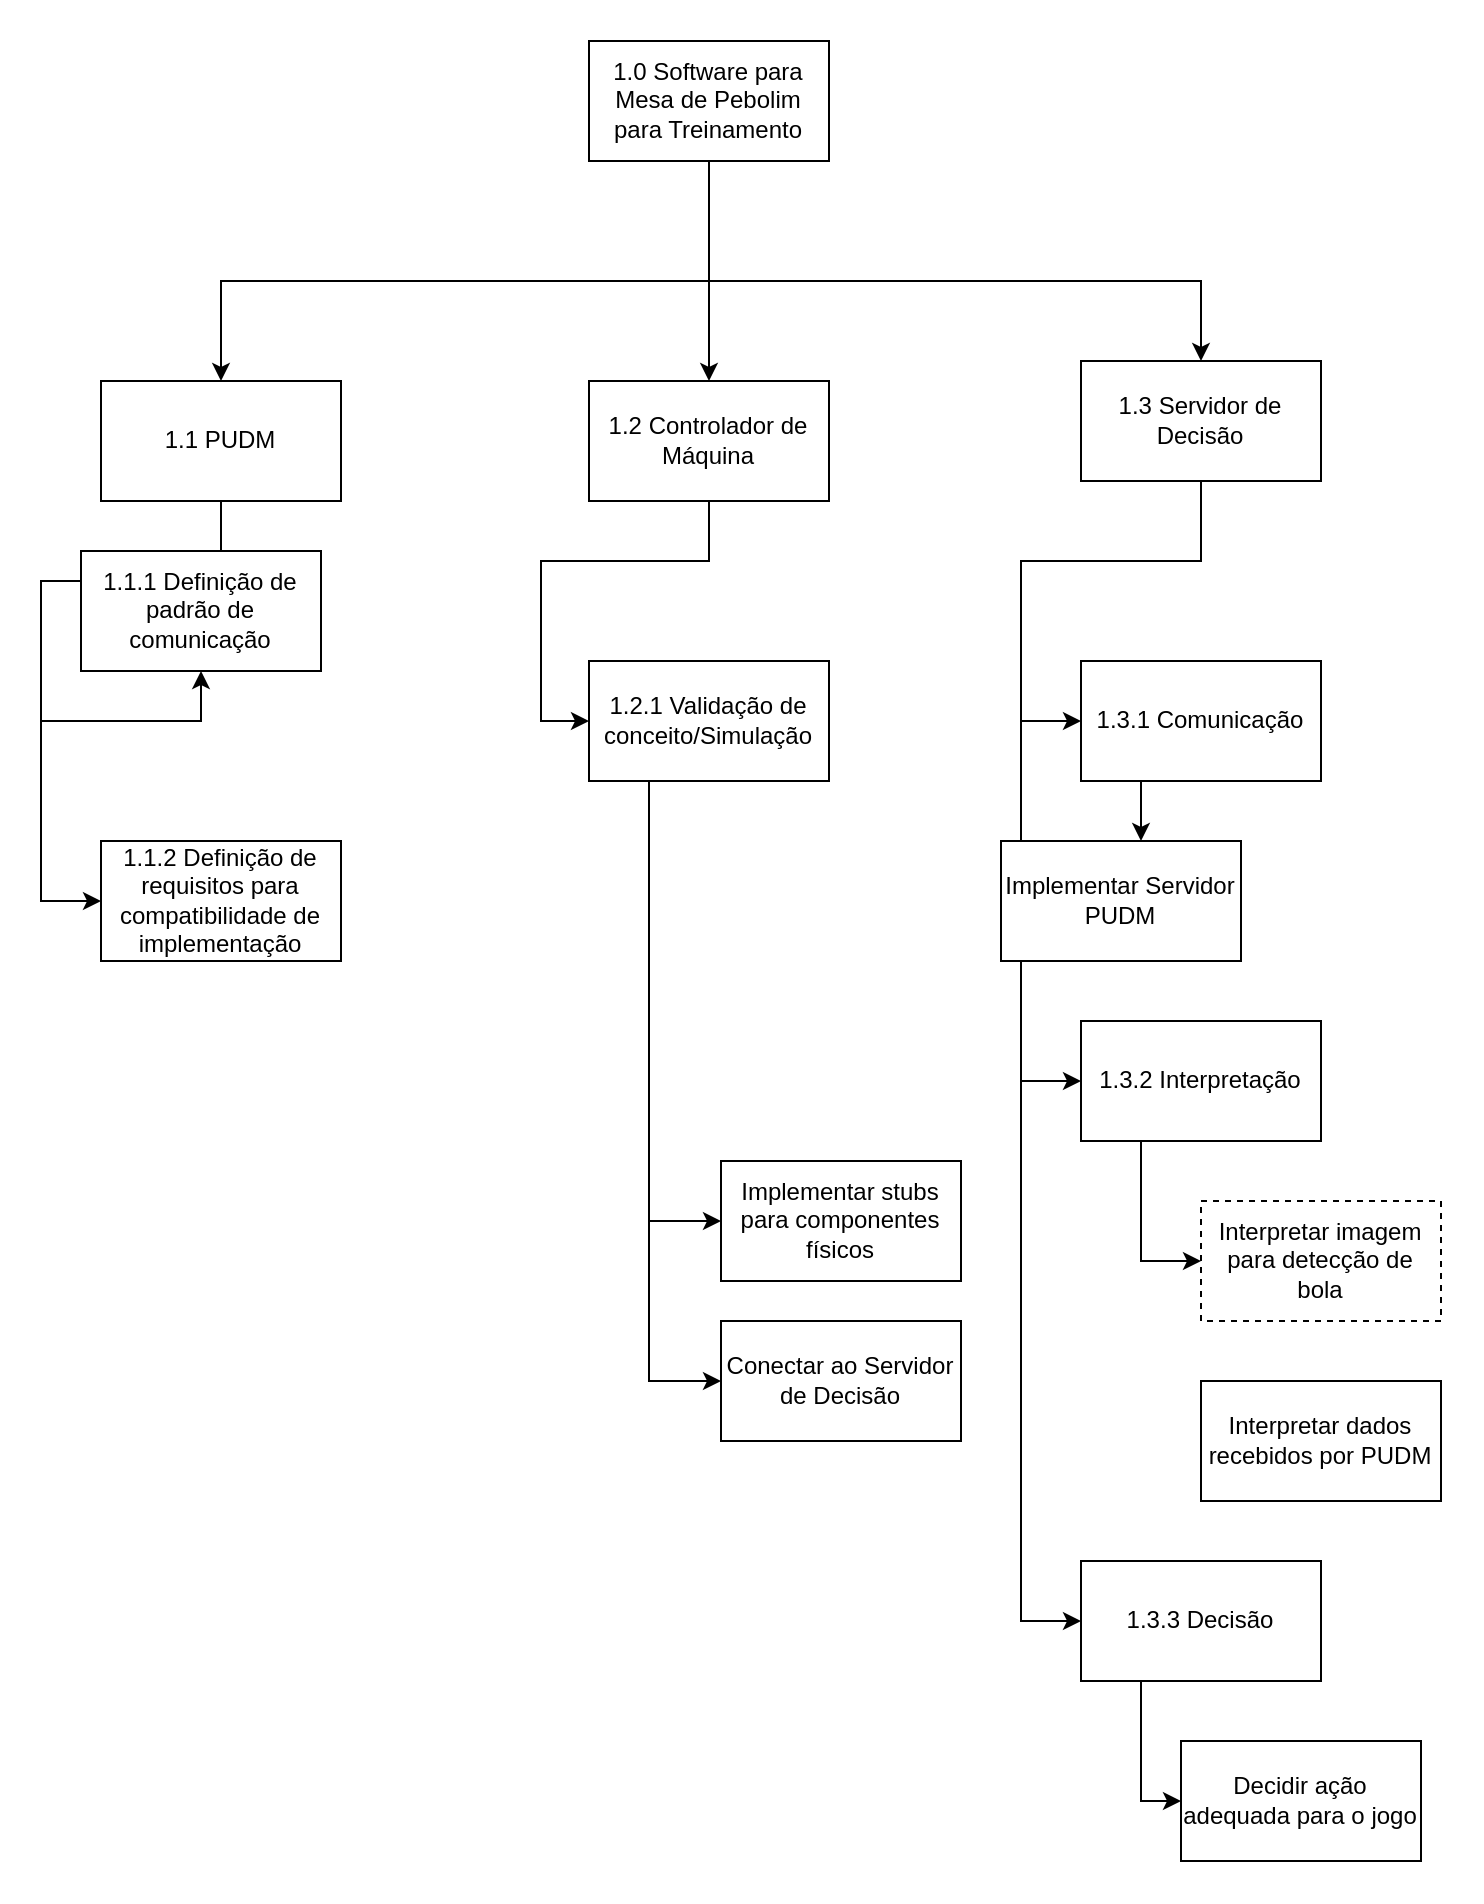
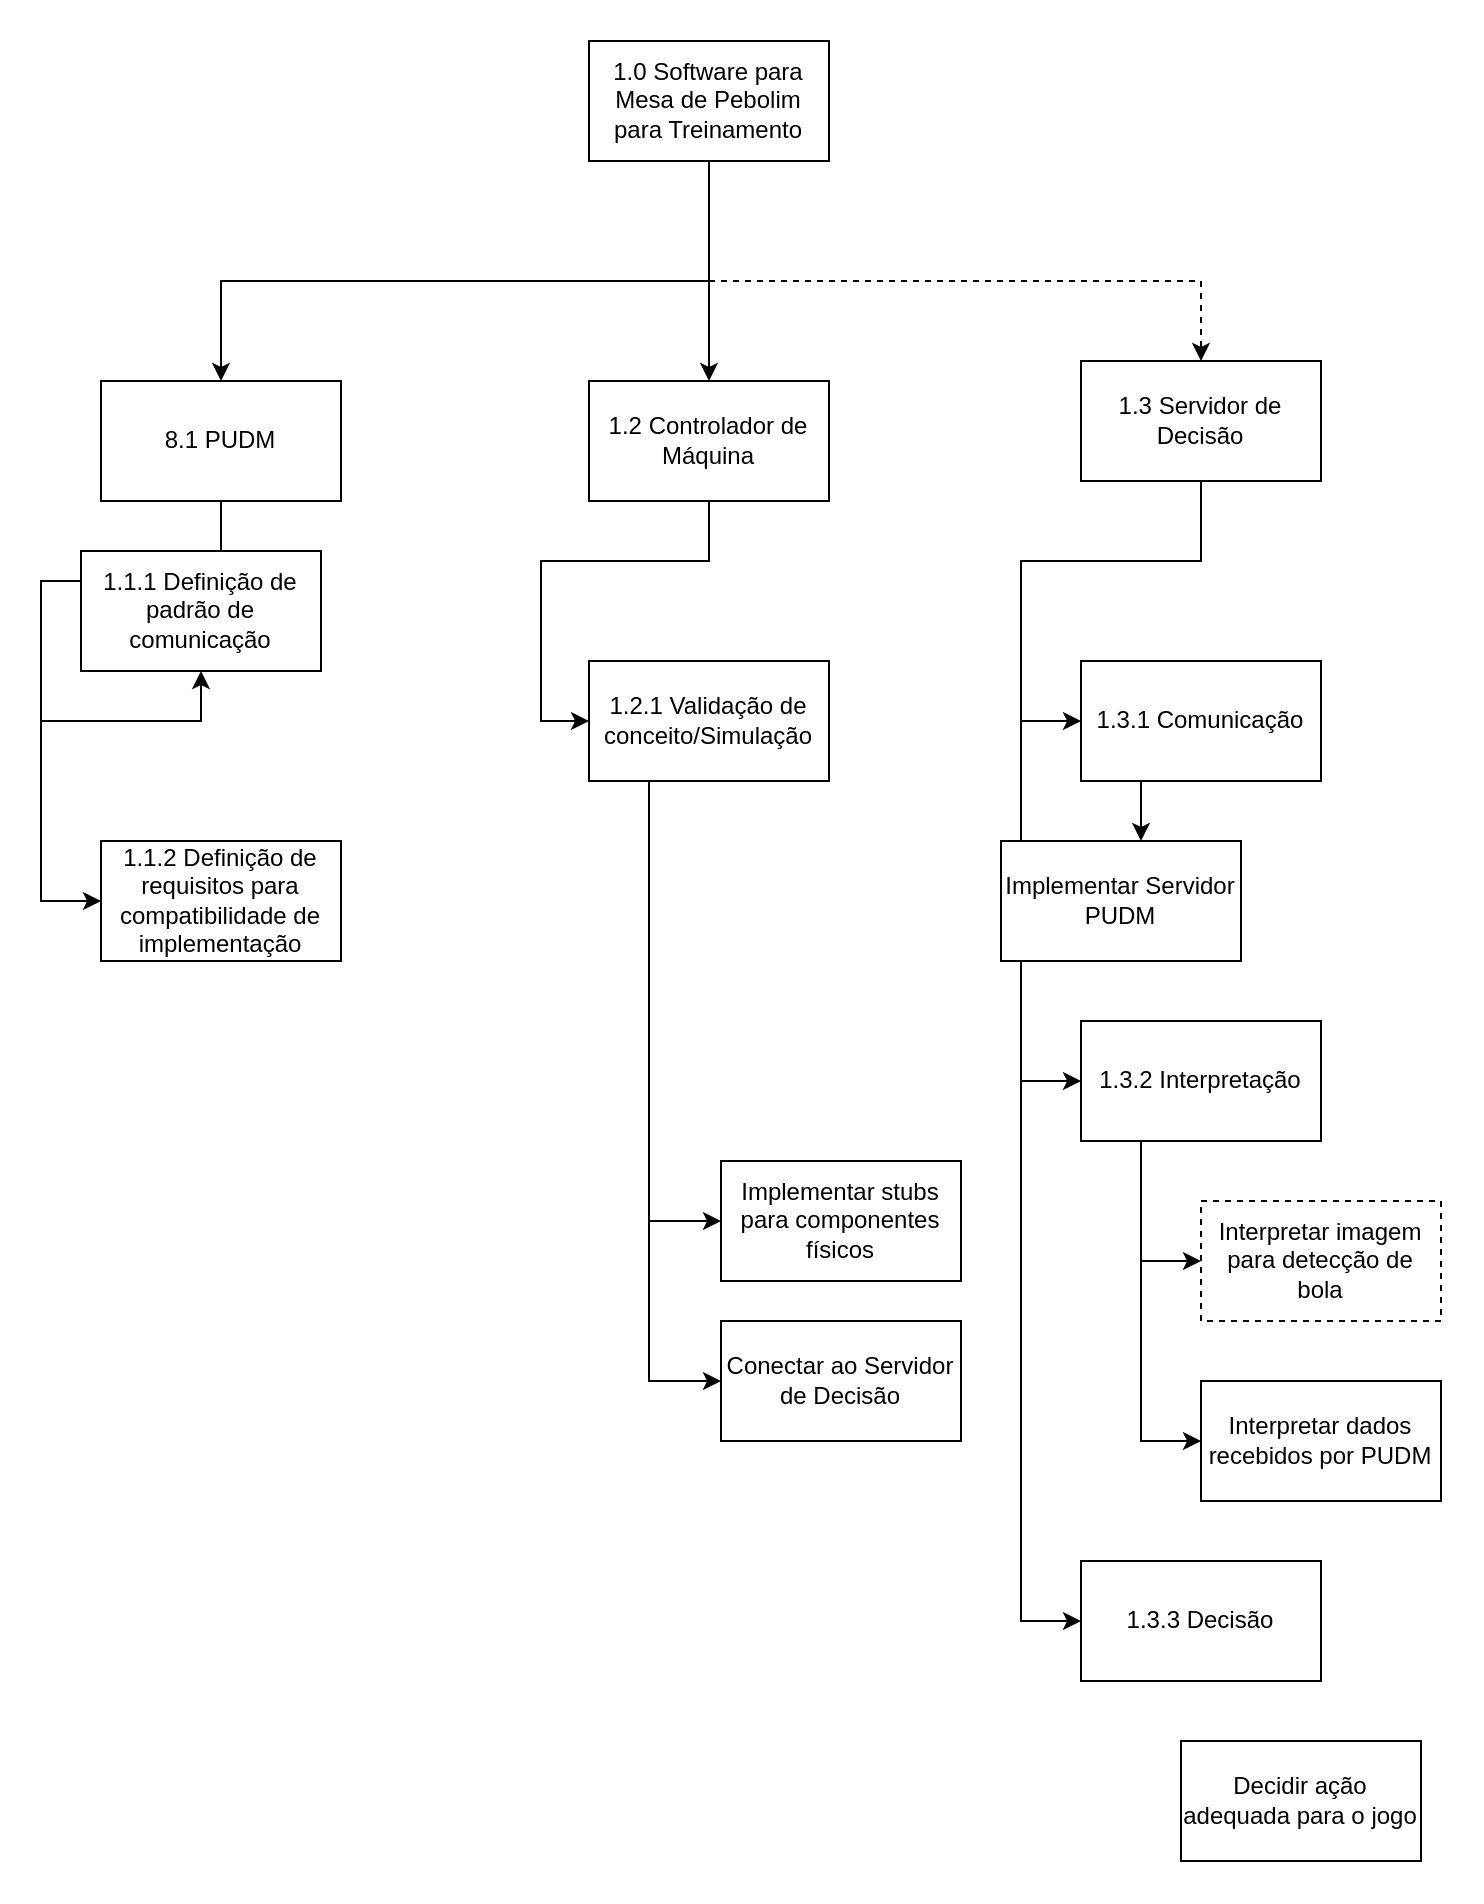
(986, 281) -> (986, 281)
(221, 441) -> (221, 441)
none -> (1141, 1376)
(1141, 1754) -> none
